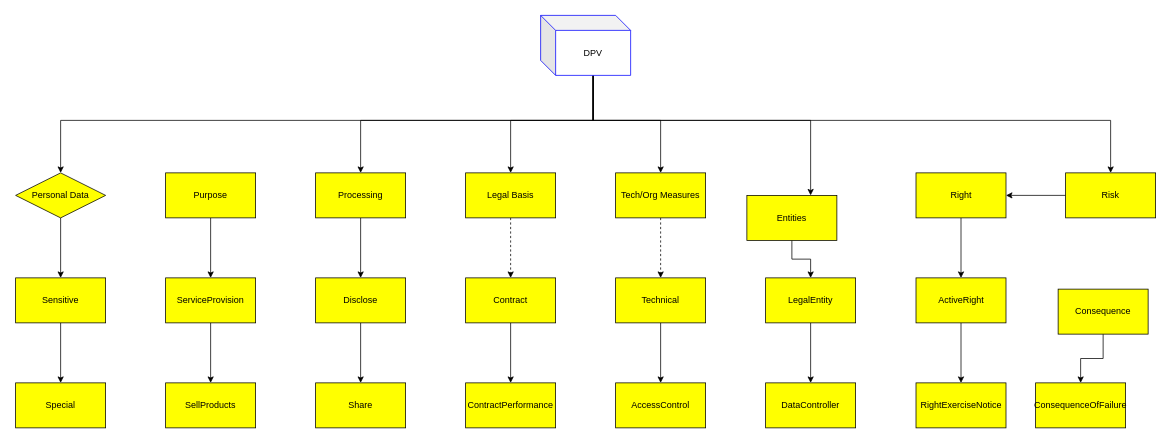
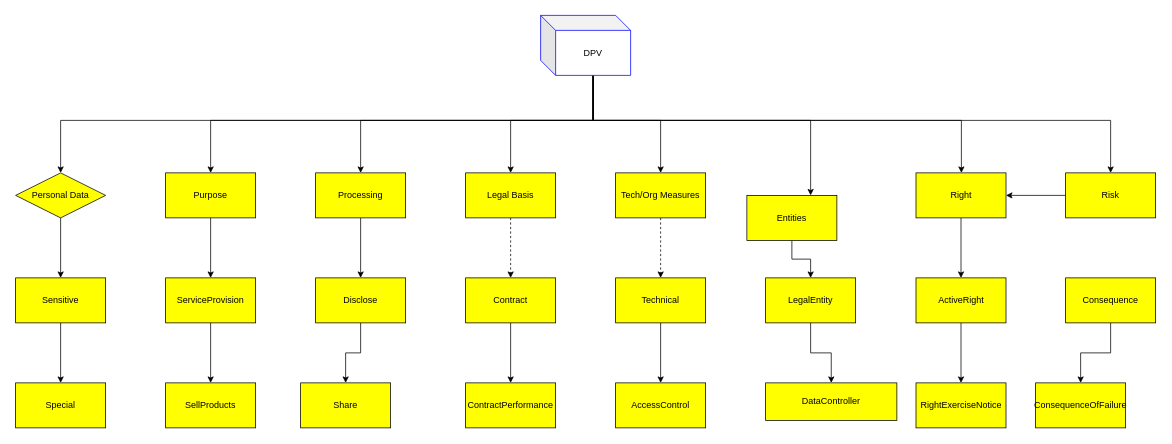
none -> (210, 145)
none -> (961, 145)
(1103, 312) -> (1110, 300)
(360, 405) -> (345, 405)
(810, 405) -> (831, 402)
